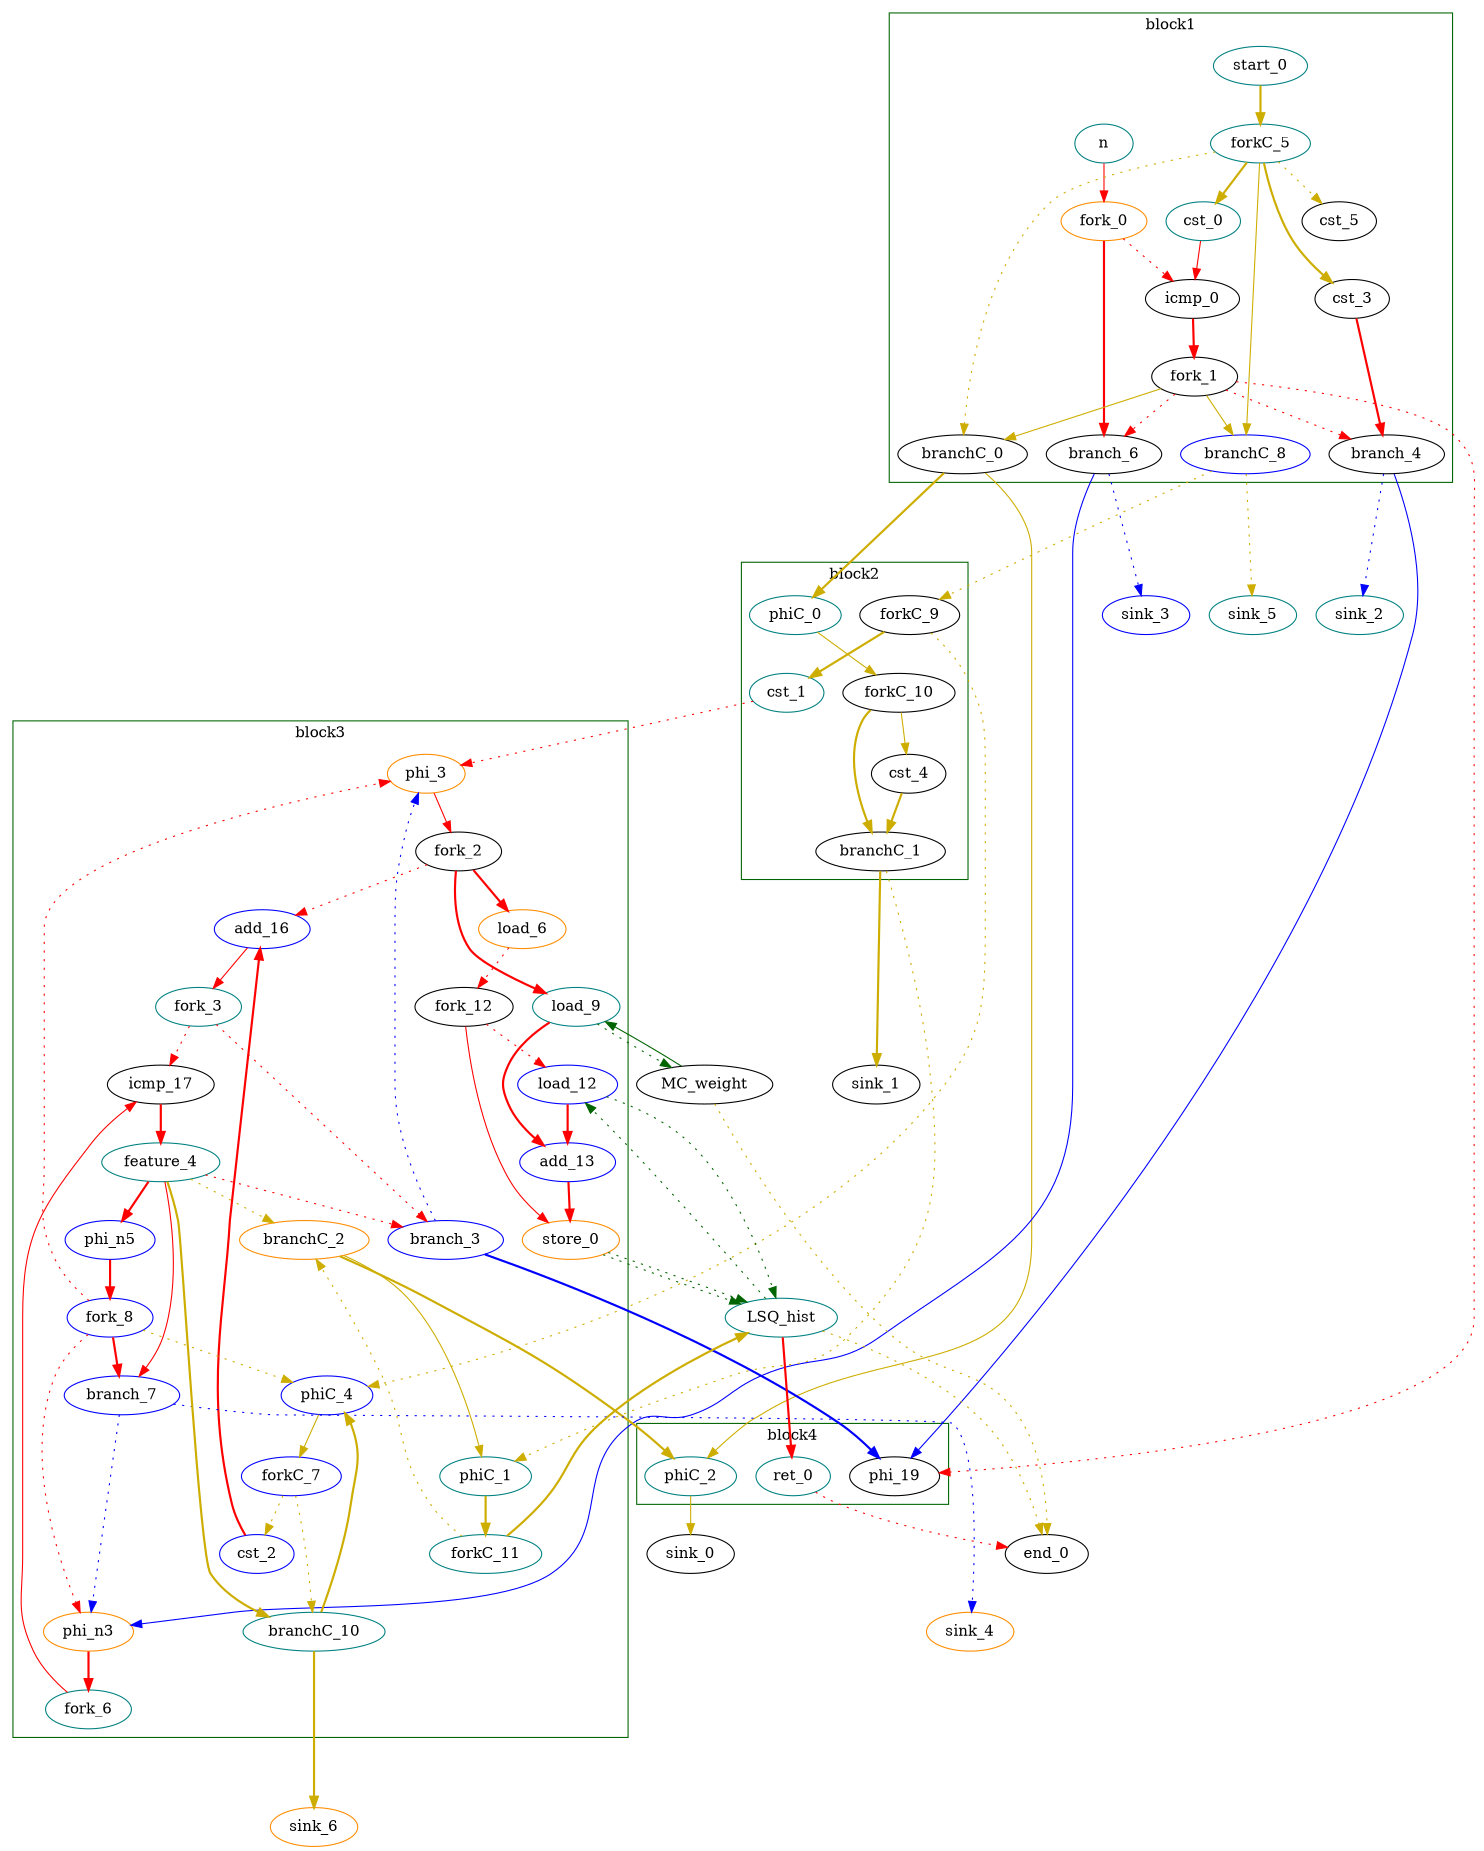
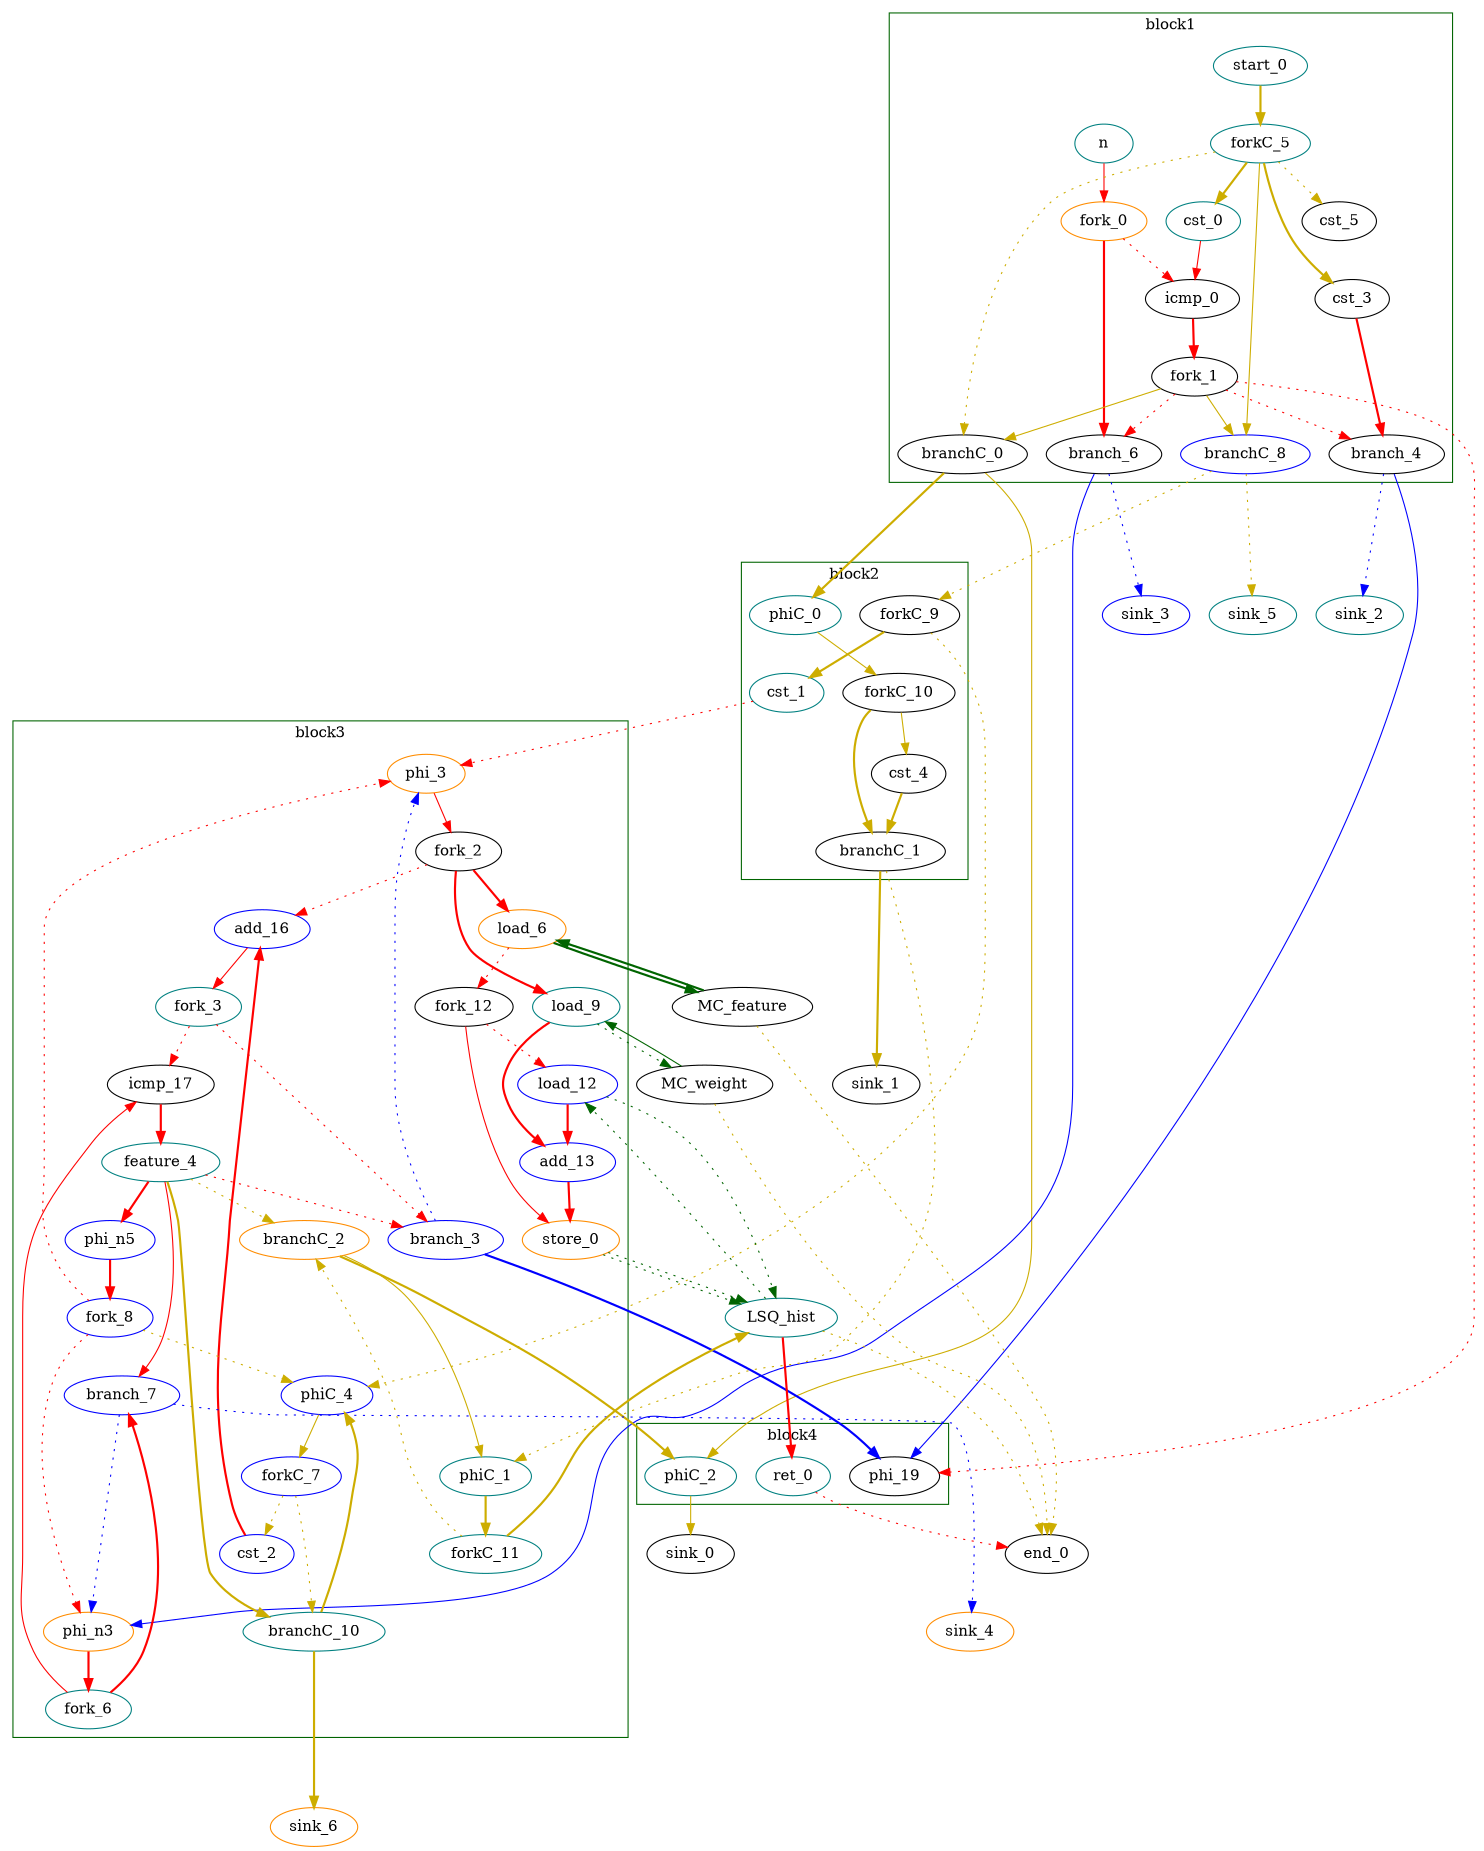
none -> (742, 1007)
(115, 1351) -> (158, 1564)
